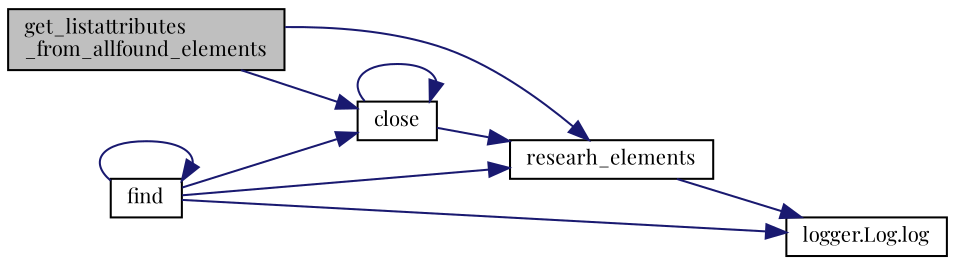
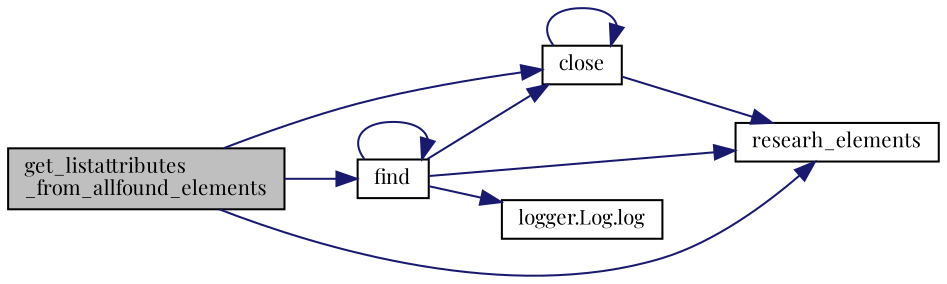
none -> (310, 179)
(729, 195) -> none
